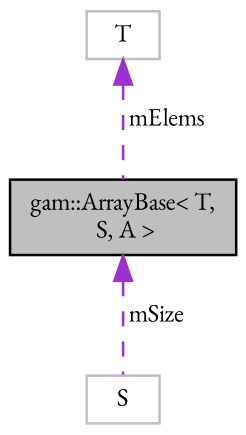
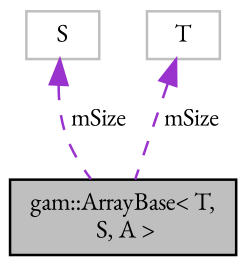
(165, 119) -> (190, 119)
(123, 328) -> (66, 135)
